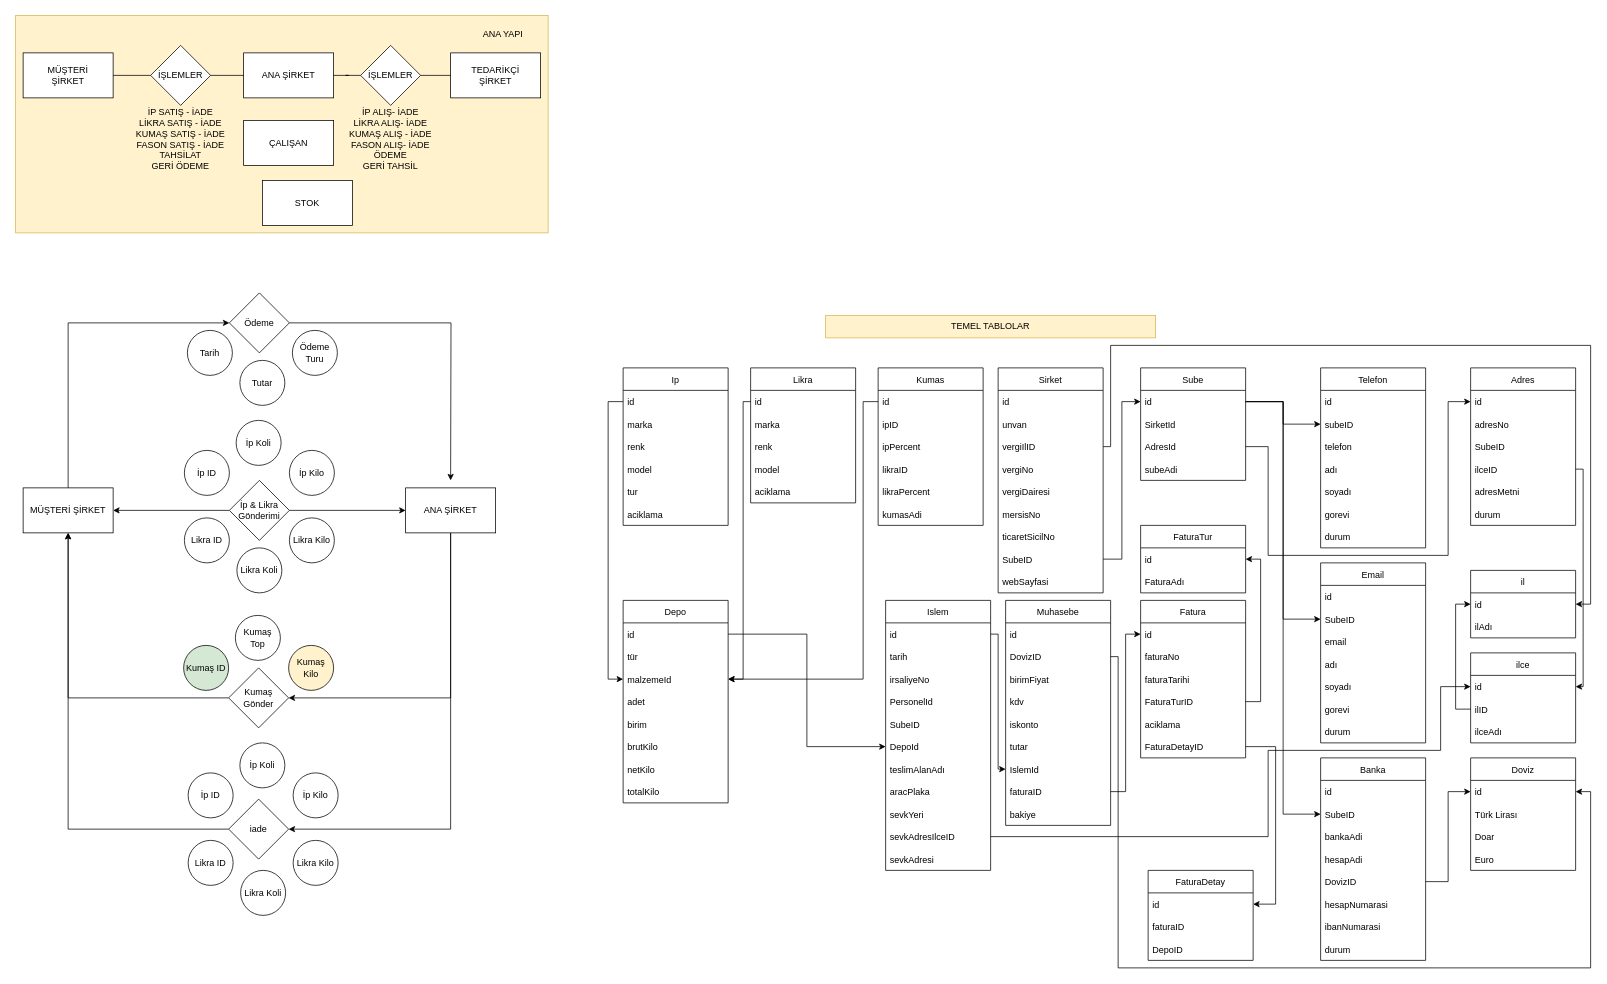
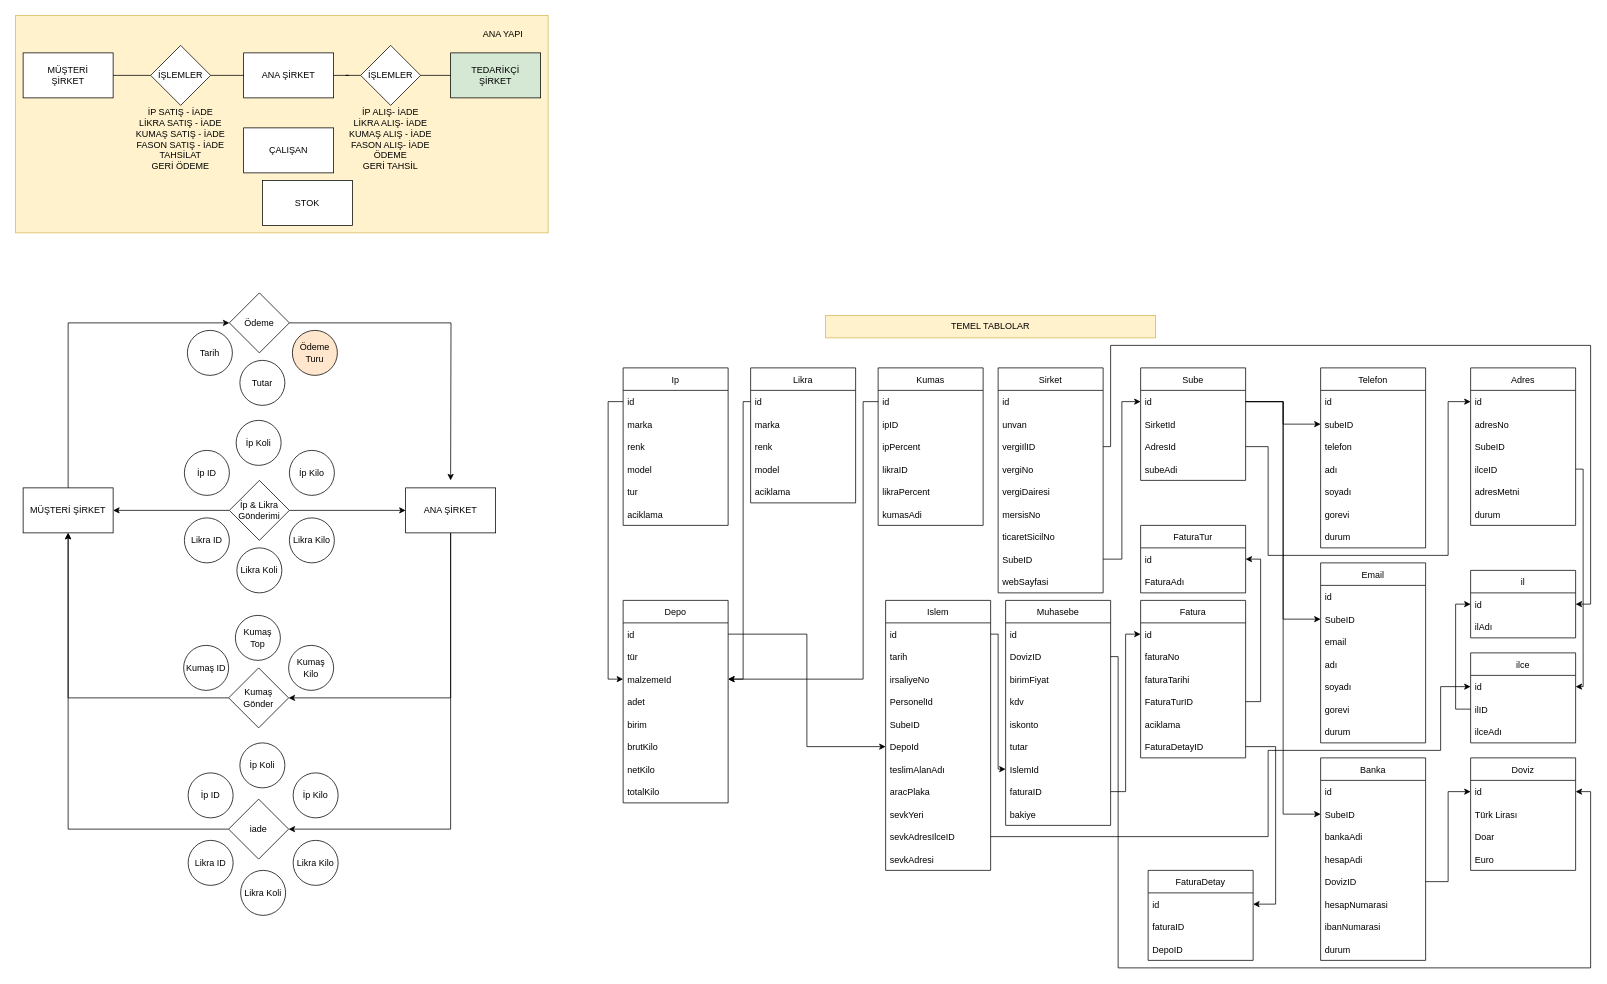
(495, 75) -> (495, 75)
(288, 143) -> (288, 150)
(315, 353) -> (315, 353)
(206, 668) -> (206, 668)
(311, 668) -> (311, 668)
